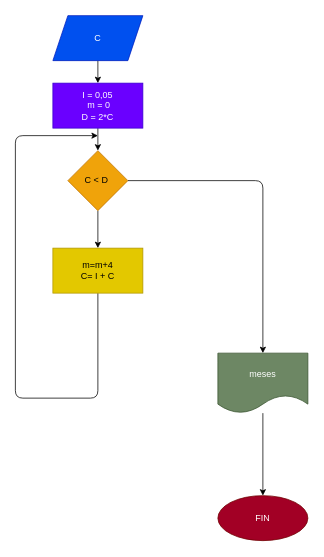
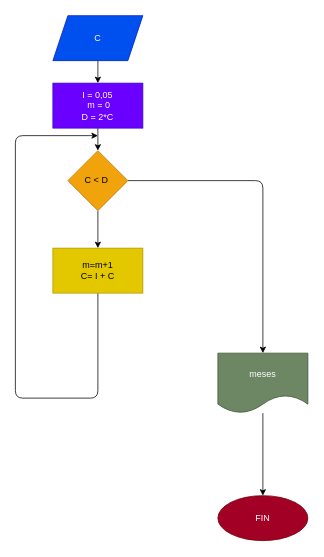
(98, 270) -> (98, 270)
